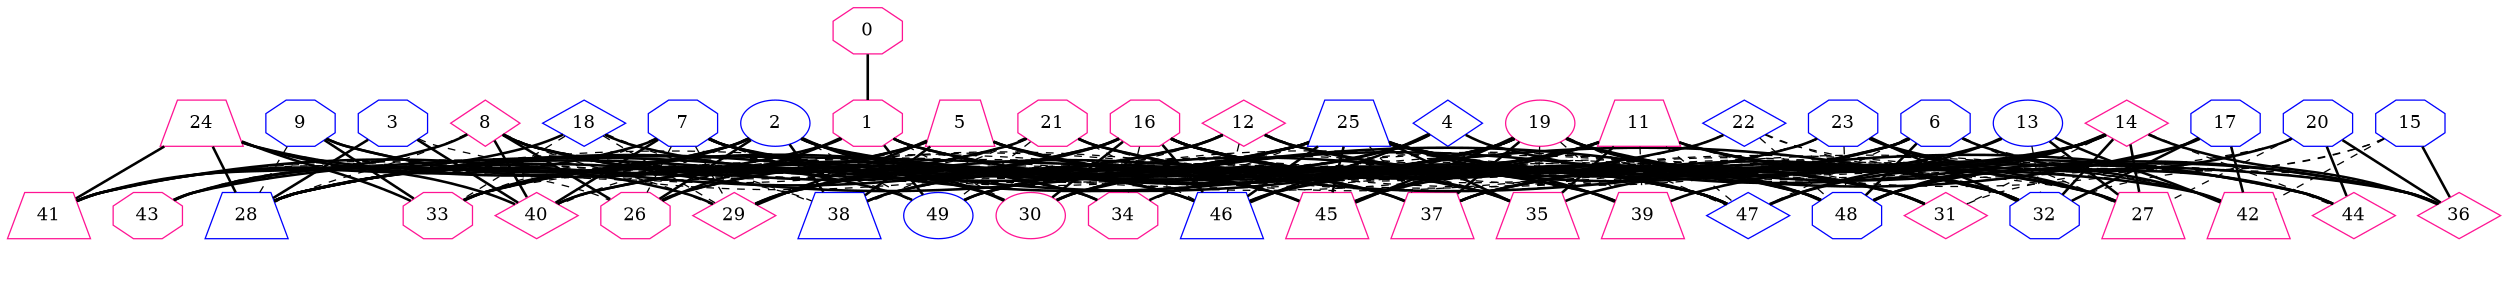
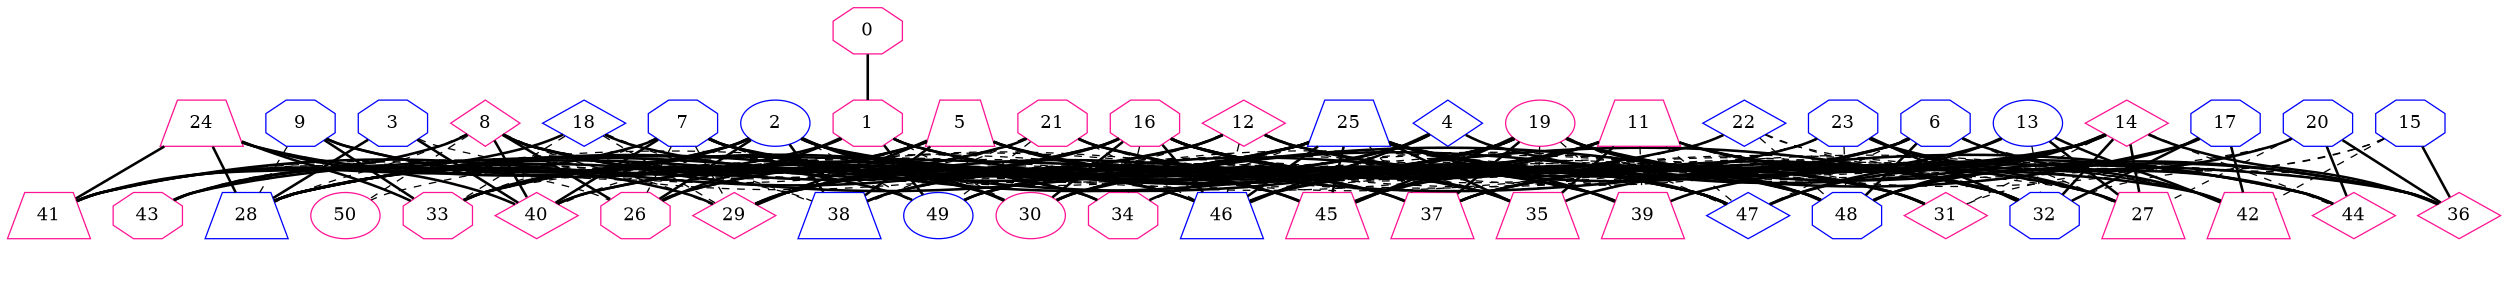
(1753, 169) -> (1753, 169)
none -> (345, 216)
